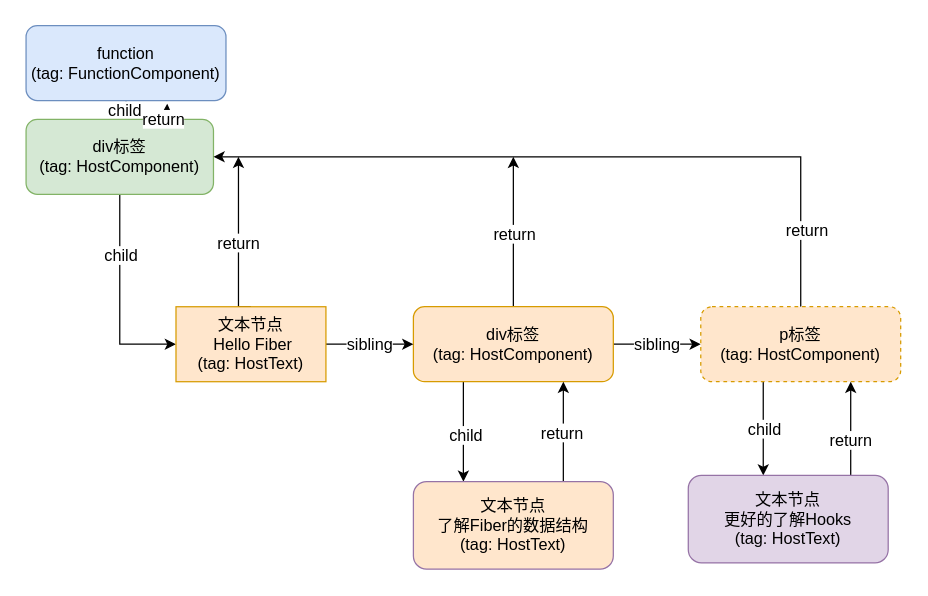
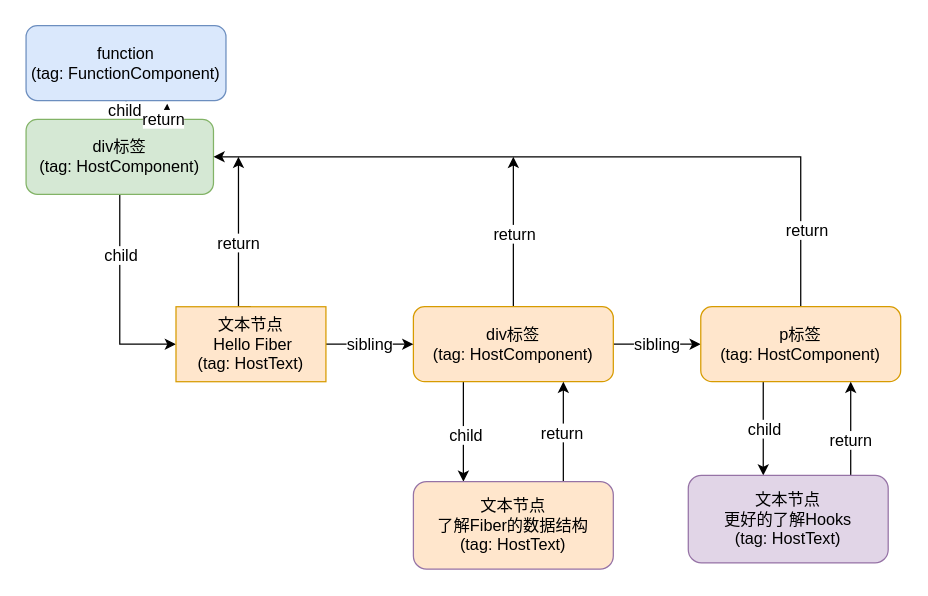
(801, 344) -> (801, 344)
